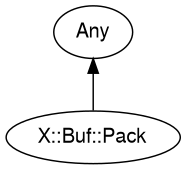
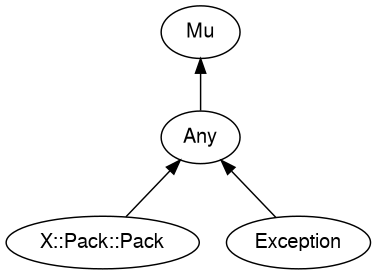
none -> (201, 32)
(93, 137) -> (103, 243)
none -> (298, 243)
